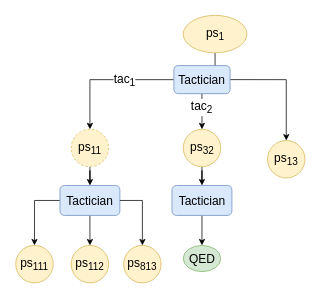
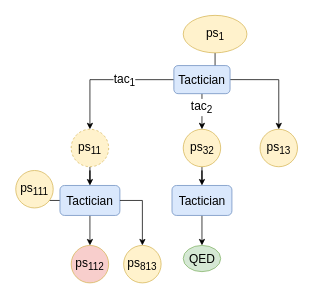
(286, 159) -> (279, 148)
(34, 264) -> (34, 189)
(90, 264) -> (90, 264)
